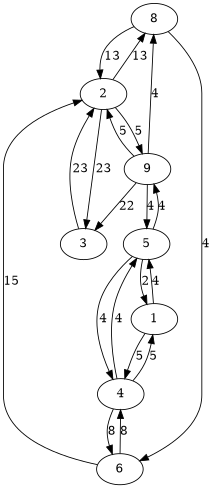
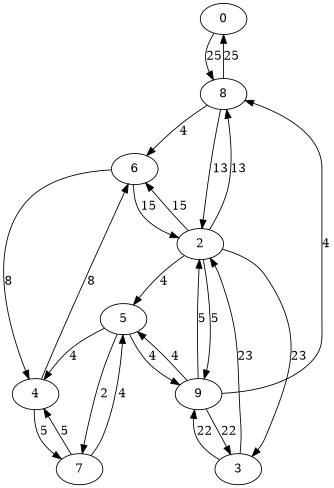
none -> (224, 19)
none -> (170, 210)
(154, 319) -> (80, 469)
(112, 320) -> (160, 275)
none -> (200, 443)
